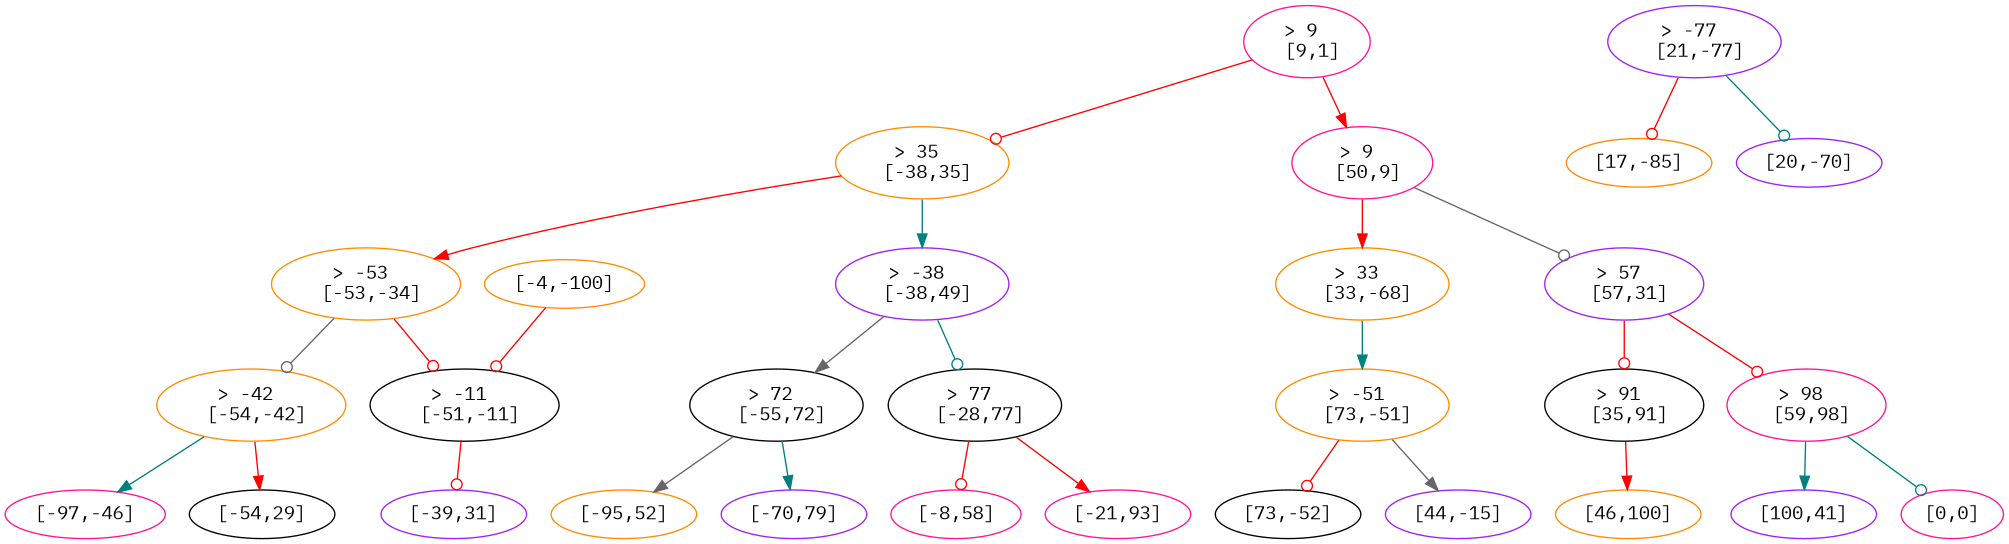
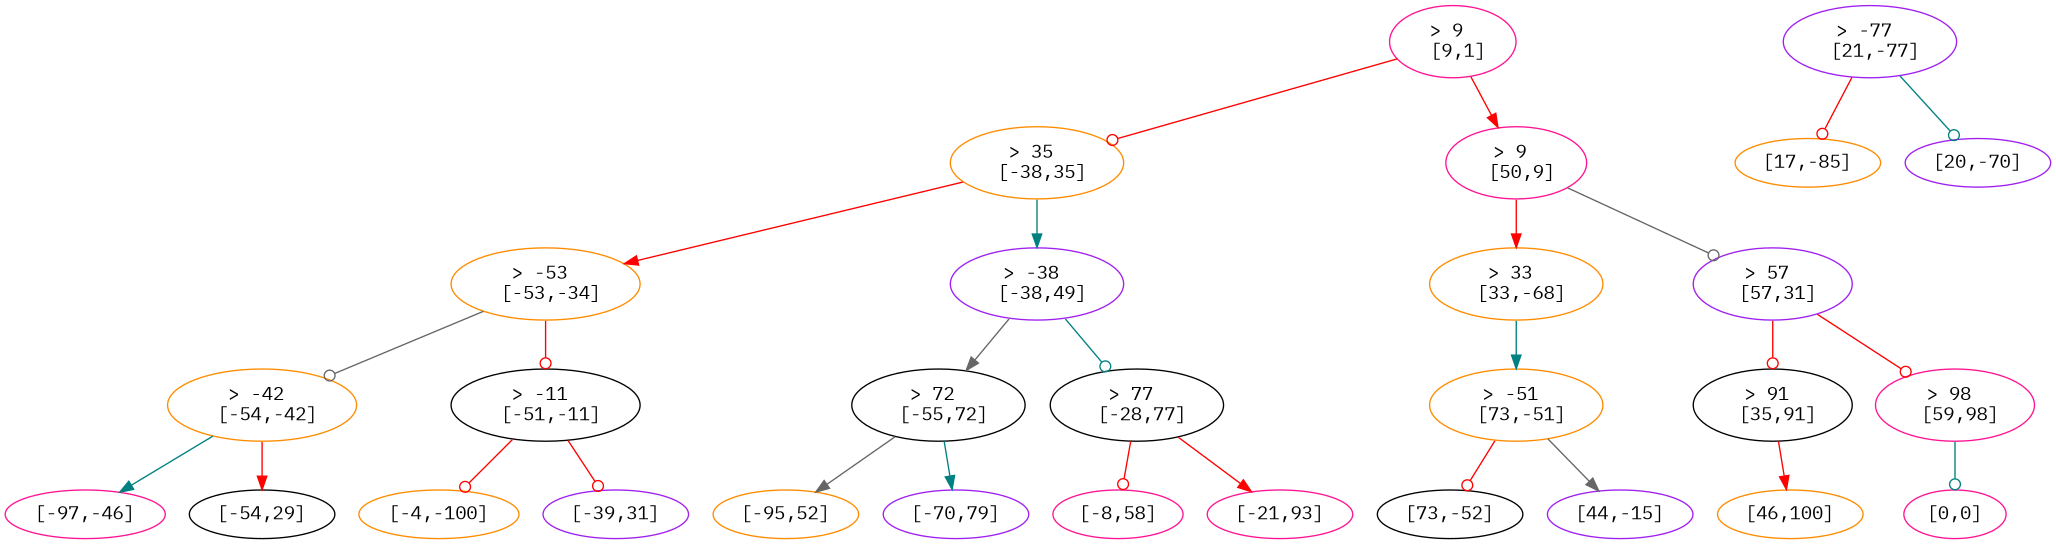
(523, 335) -> (491, 461)
(1804, 514) -> none
